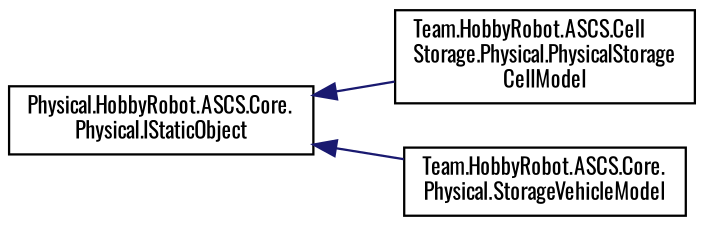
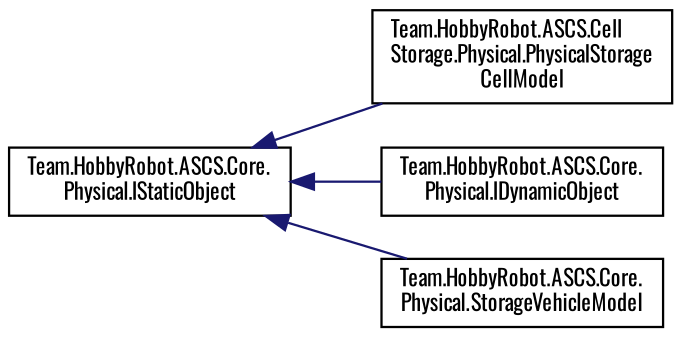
(161, 120) -> (150, 182)
none -> (522, 182)
